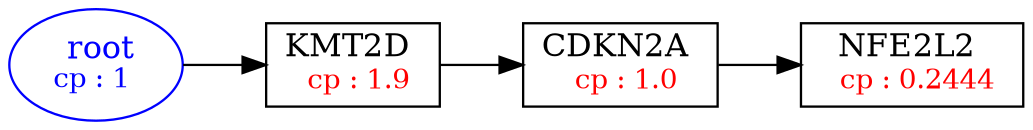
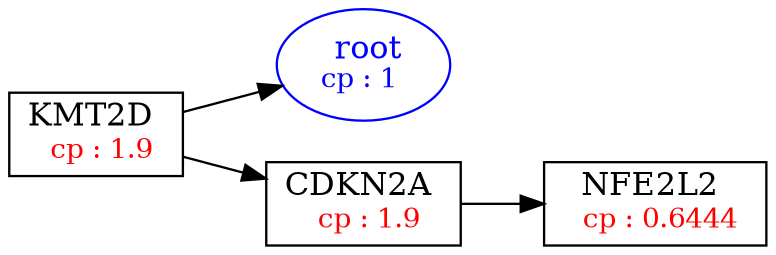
(213, 65) -> (221, 102)
(626, 80) -> (369, 219)
(918, 80) -> (661, 219)
